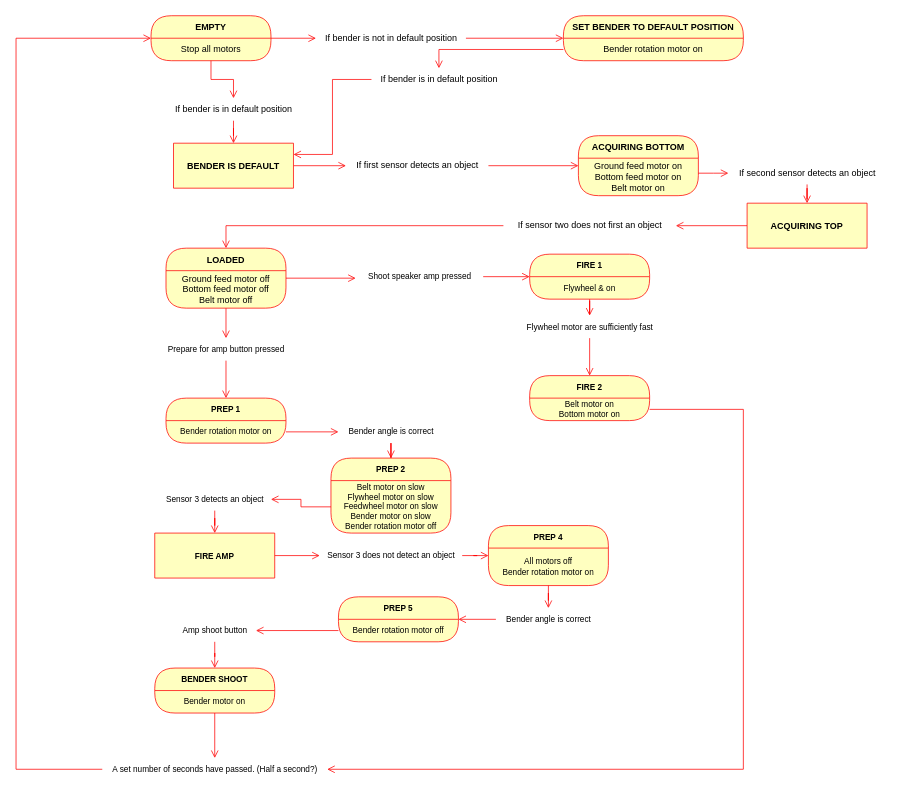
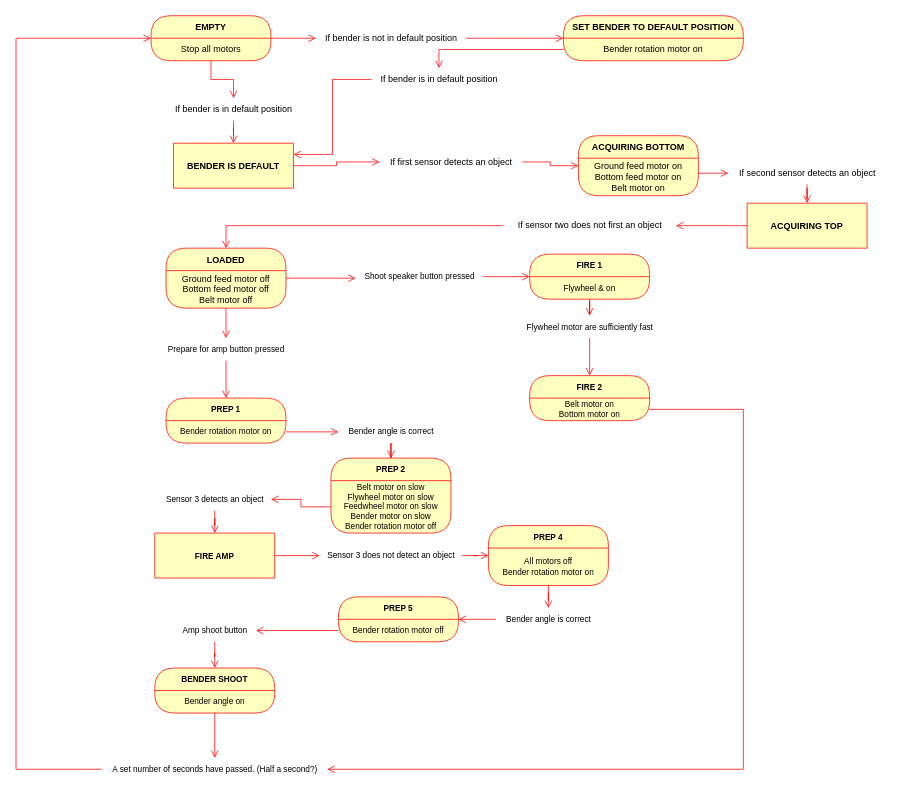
(417, 165) -> (451, 162)
(420, 276) -> (420, 276)
(215, 702) -> (215, 702)
